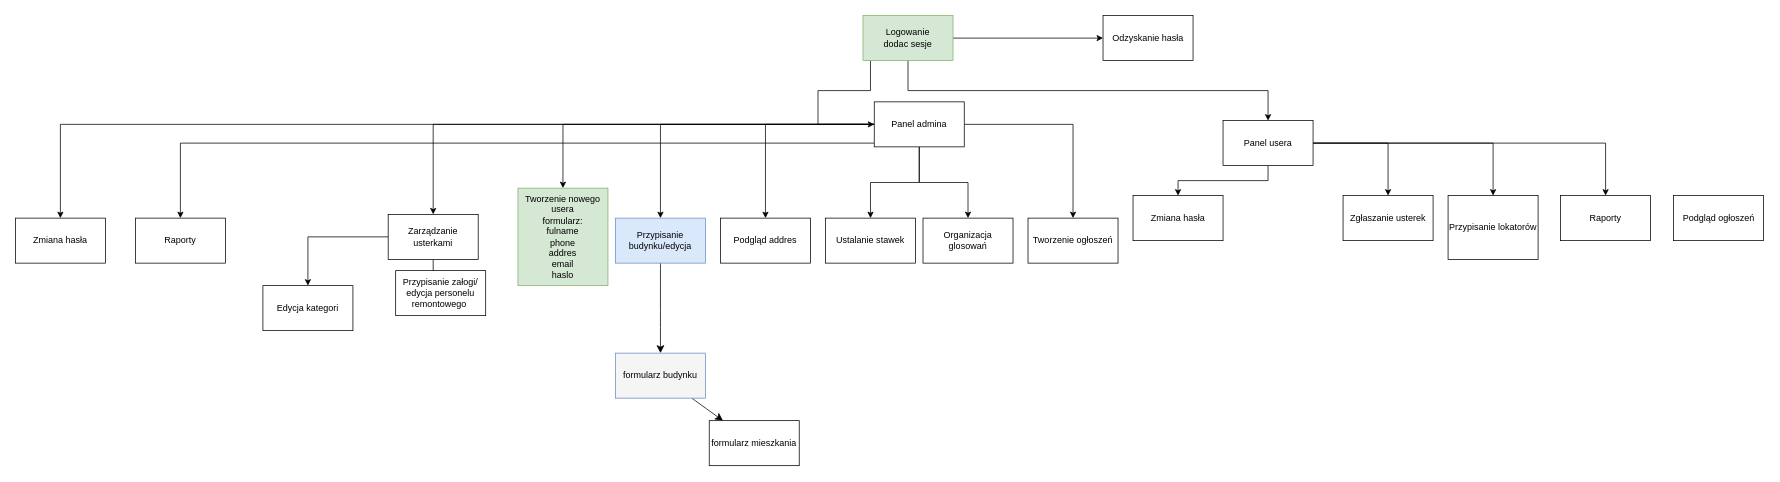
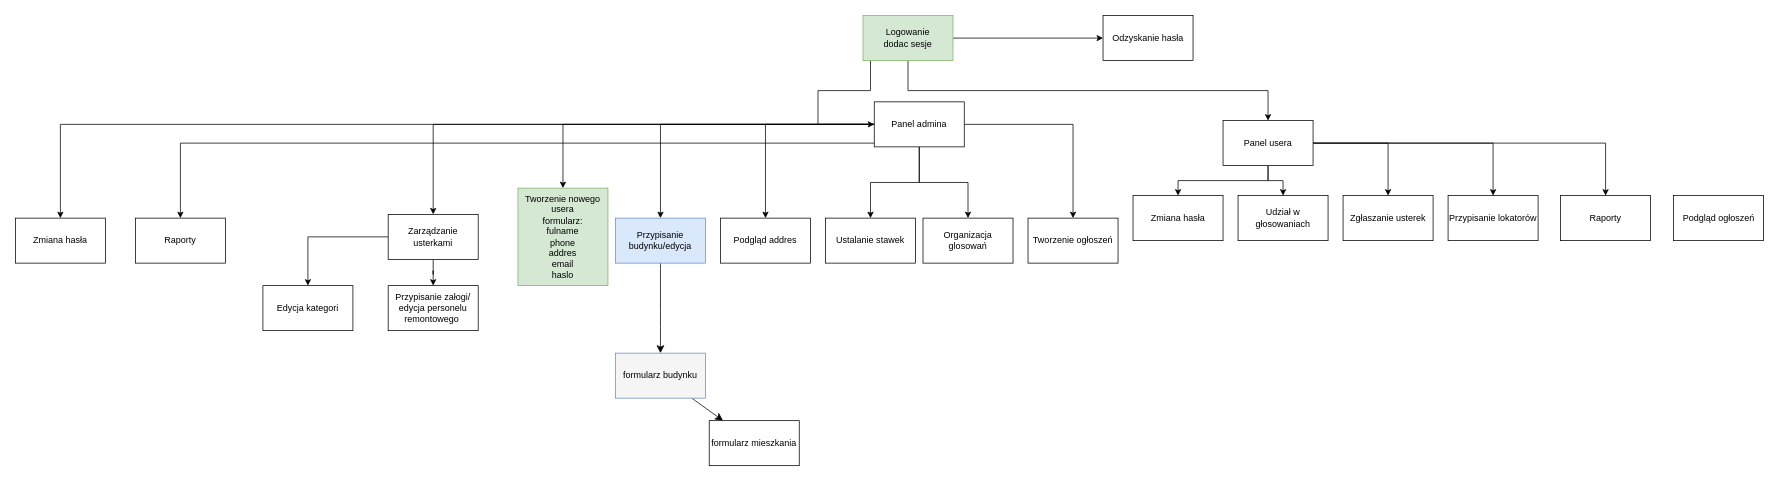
none -> (1281, 180)
none -> (1283, 218)
(1493, 227) -> (1493, 218)
(441, 293) -> (433, 308)
